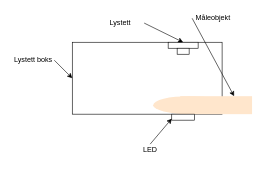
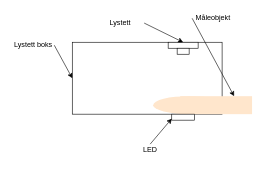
(33, 60) -> (33, 45)
